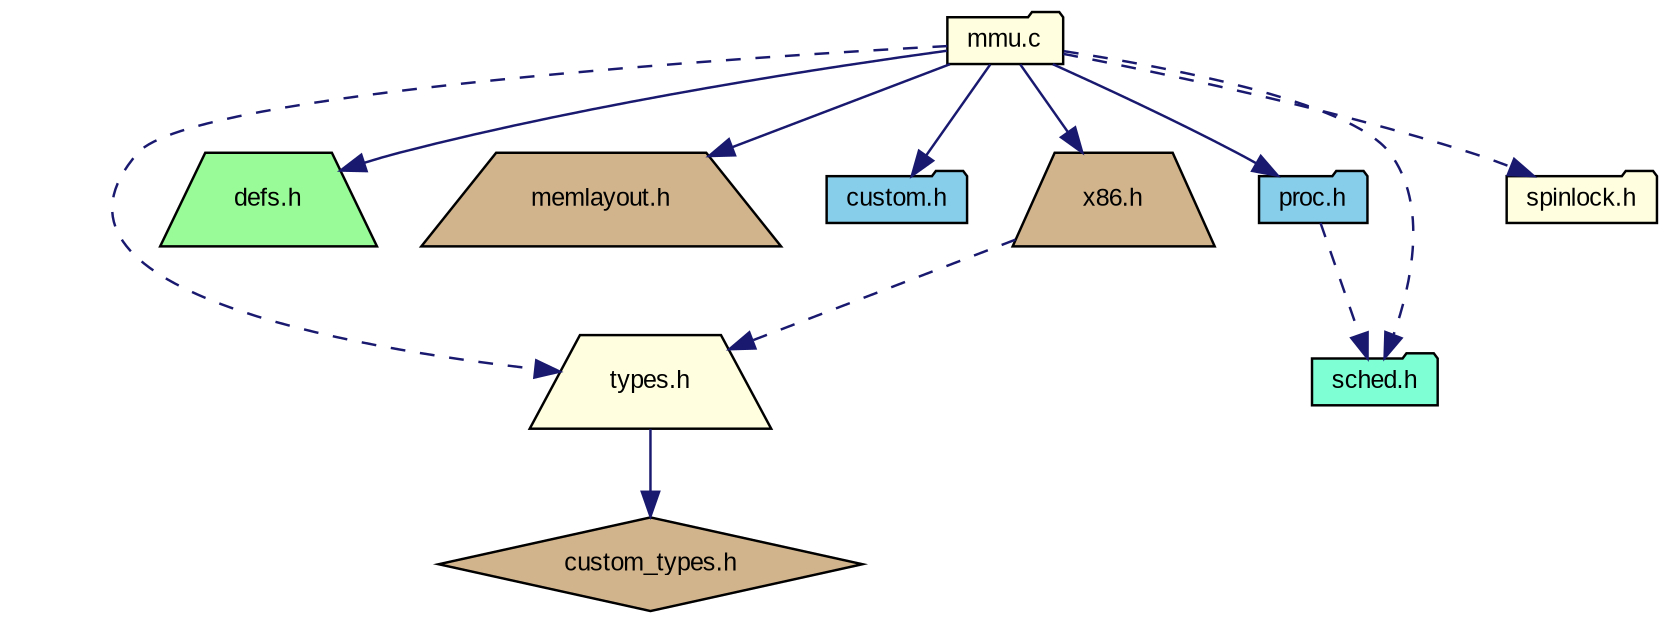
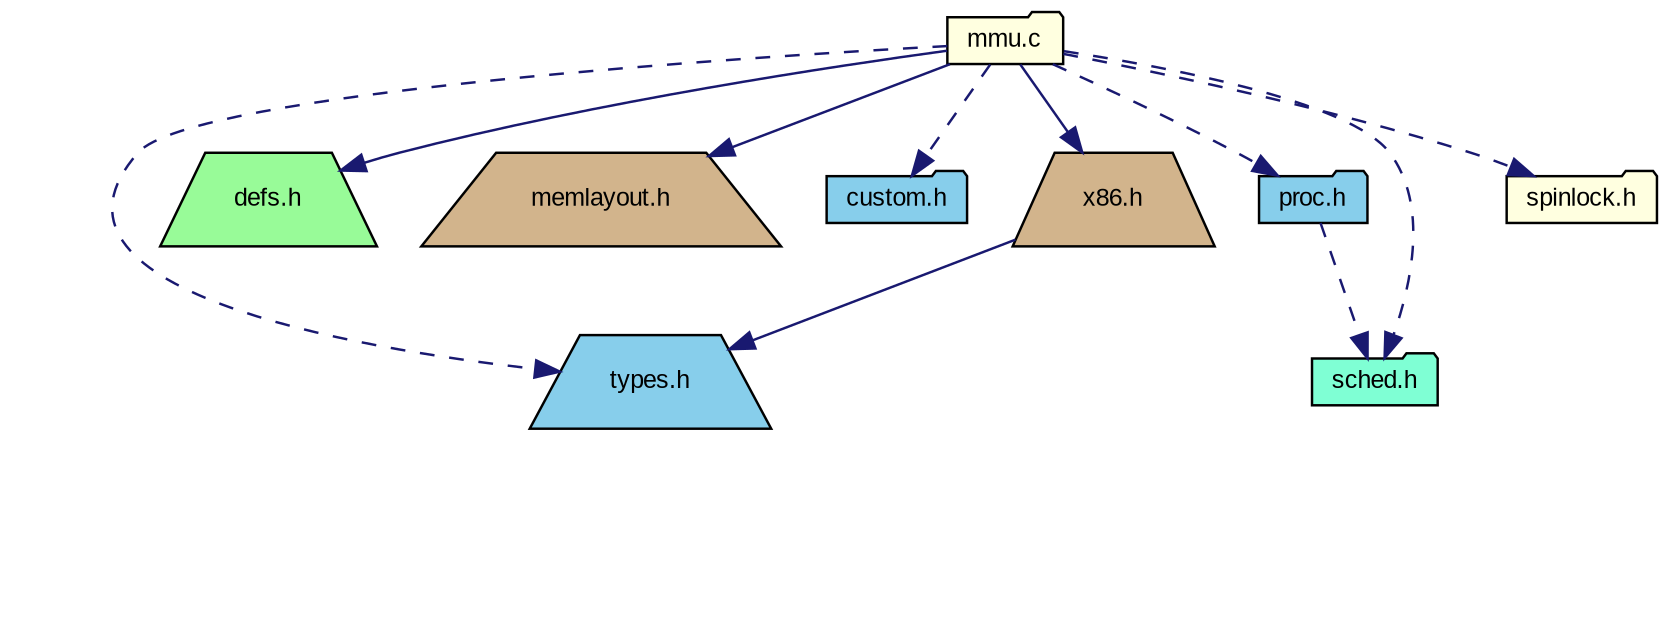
(958, 110) -> (958, 110)
(1155, 112) -> (1155, 112)
(884, 290) -> (884, 290)
(650, 382) -> (650, 382)
(650, 564) -> none
